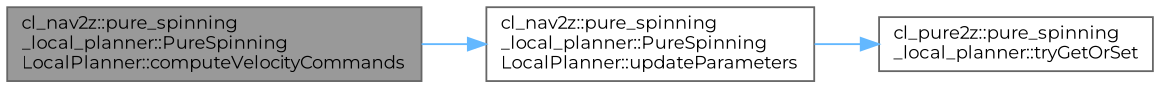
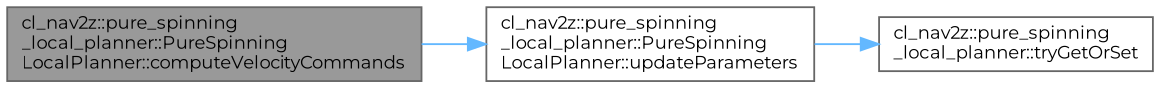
(1016, 44) -> (1016, 44)
